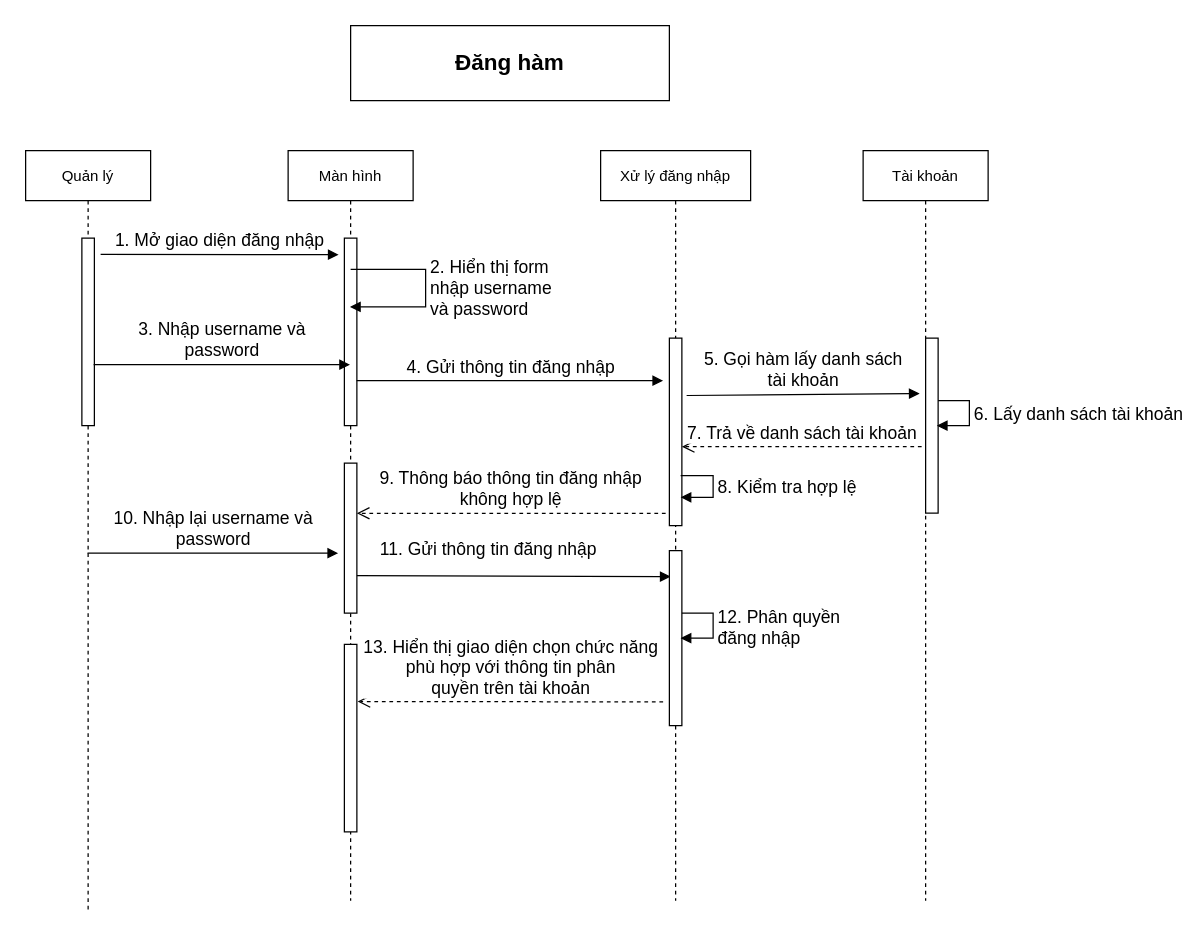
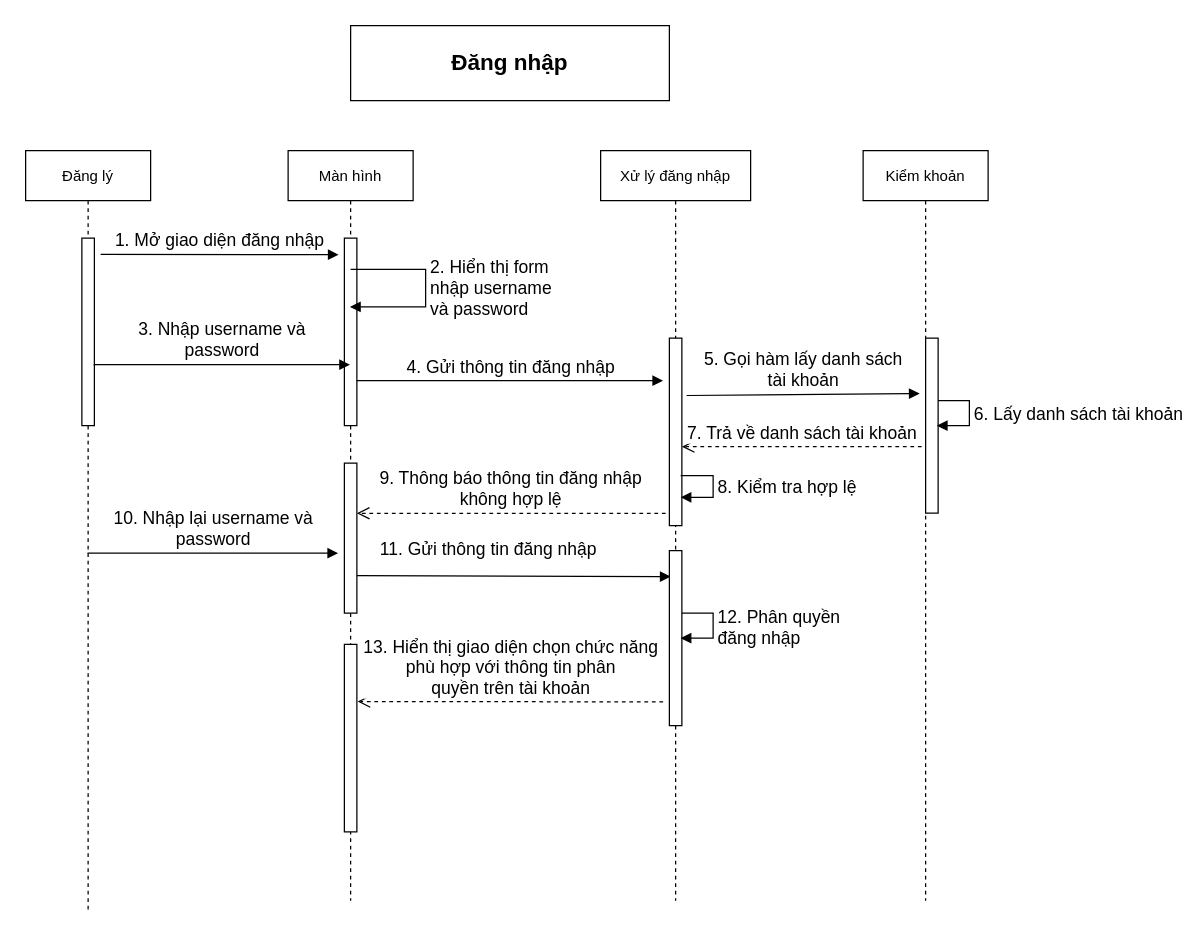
(510, 63) -> (510, 63)
(88, 176) -> (88, 176)
(925, 176) -> (925, 176)
